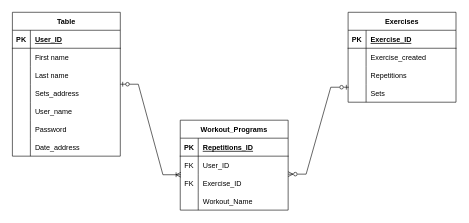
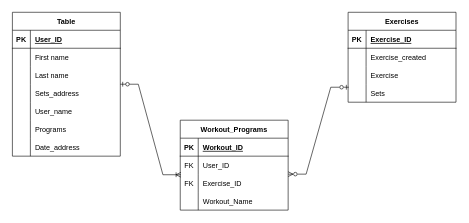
(391, 76) -> (386, 76)
(51, 130) -> (51, 130)
(229, 148) -> (223, 148)
